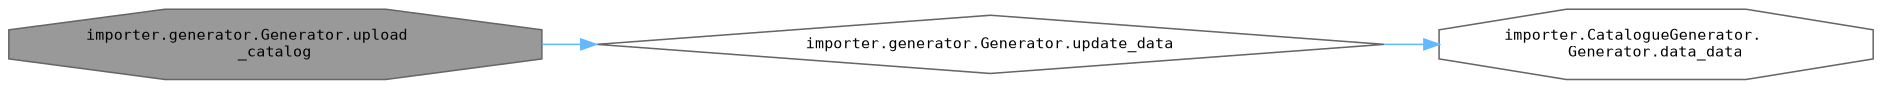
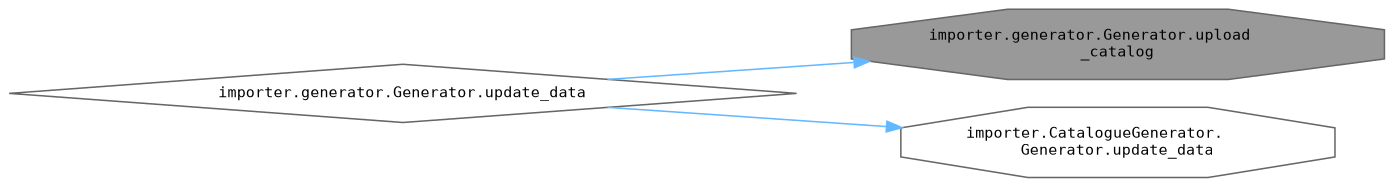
(561, 44) -> (731, 71)
(1656, 44) -> (1118, 142)
